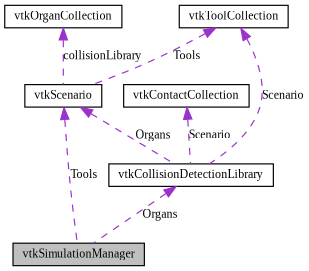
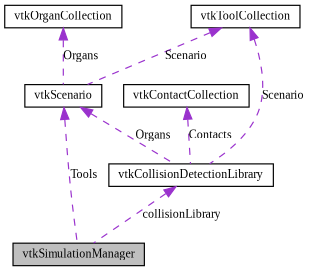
(103, 56) -> (81, 56)
(187, 56) -> (186, 56)
(210, 135) -> (211, 135)
(160, 215) -> (182, 215)
